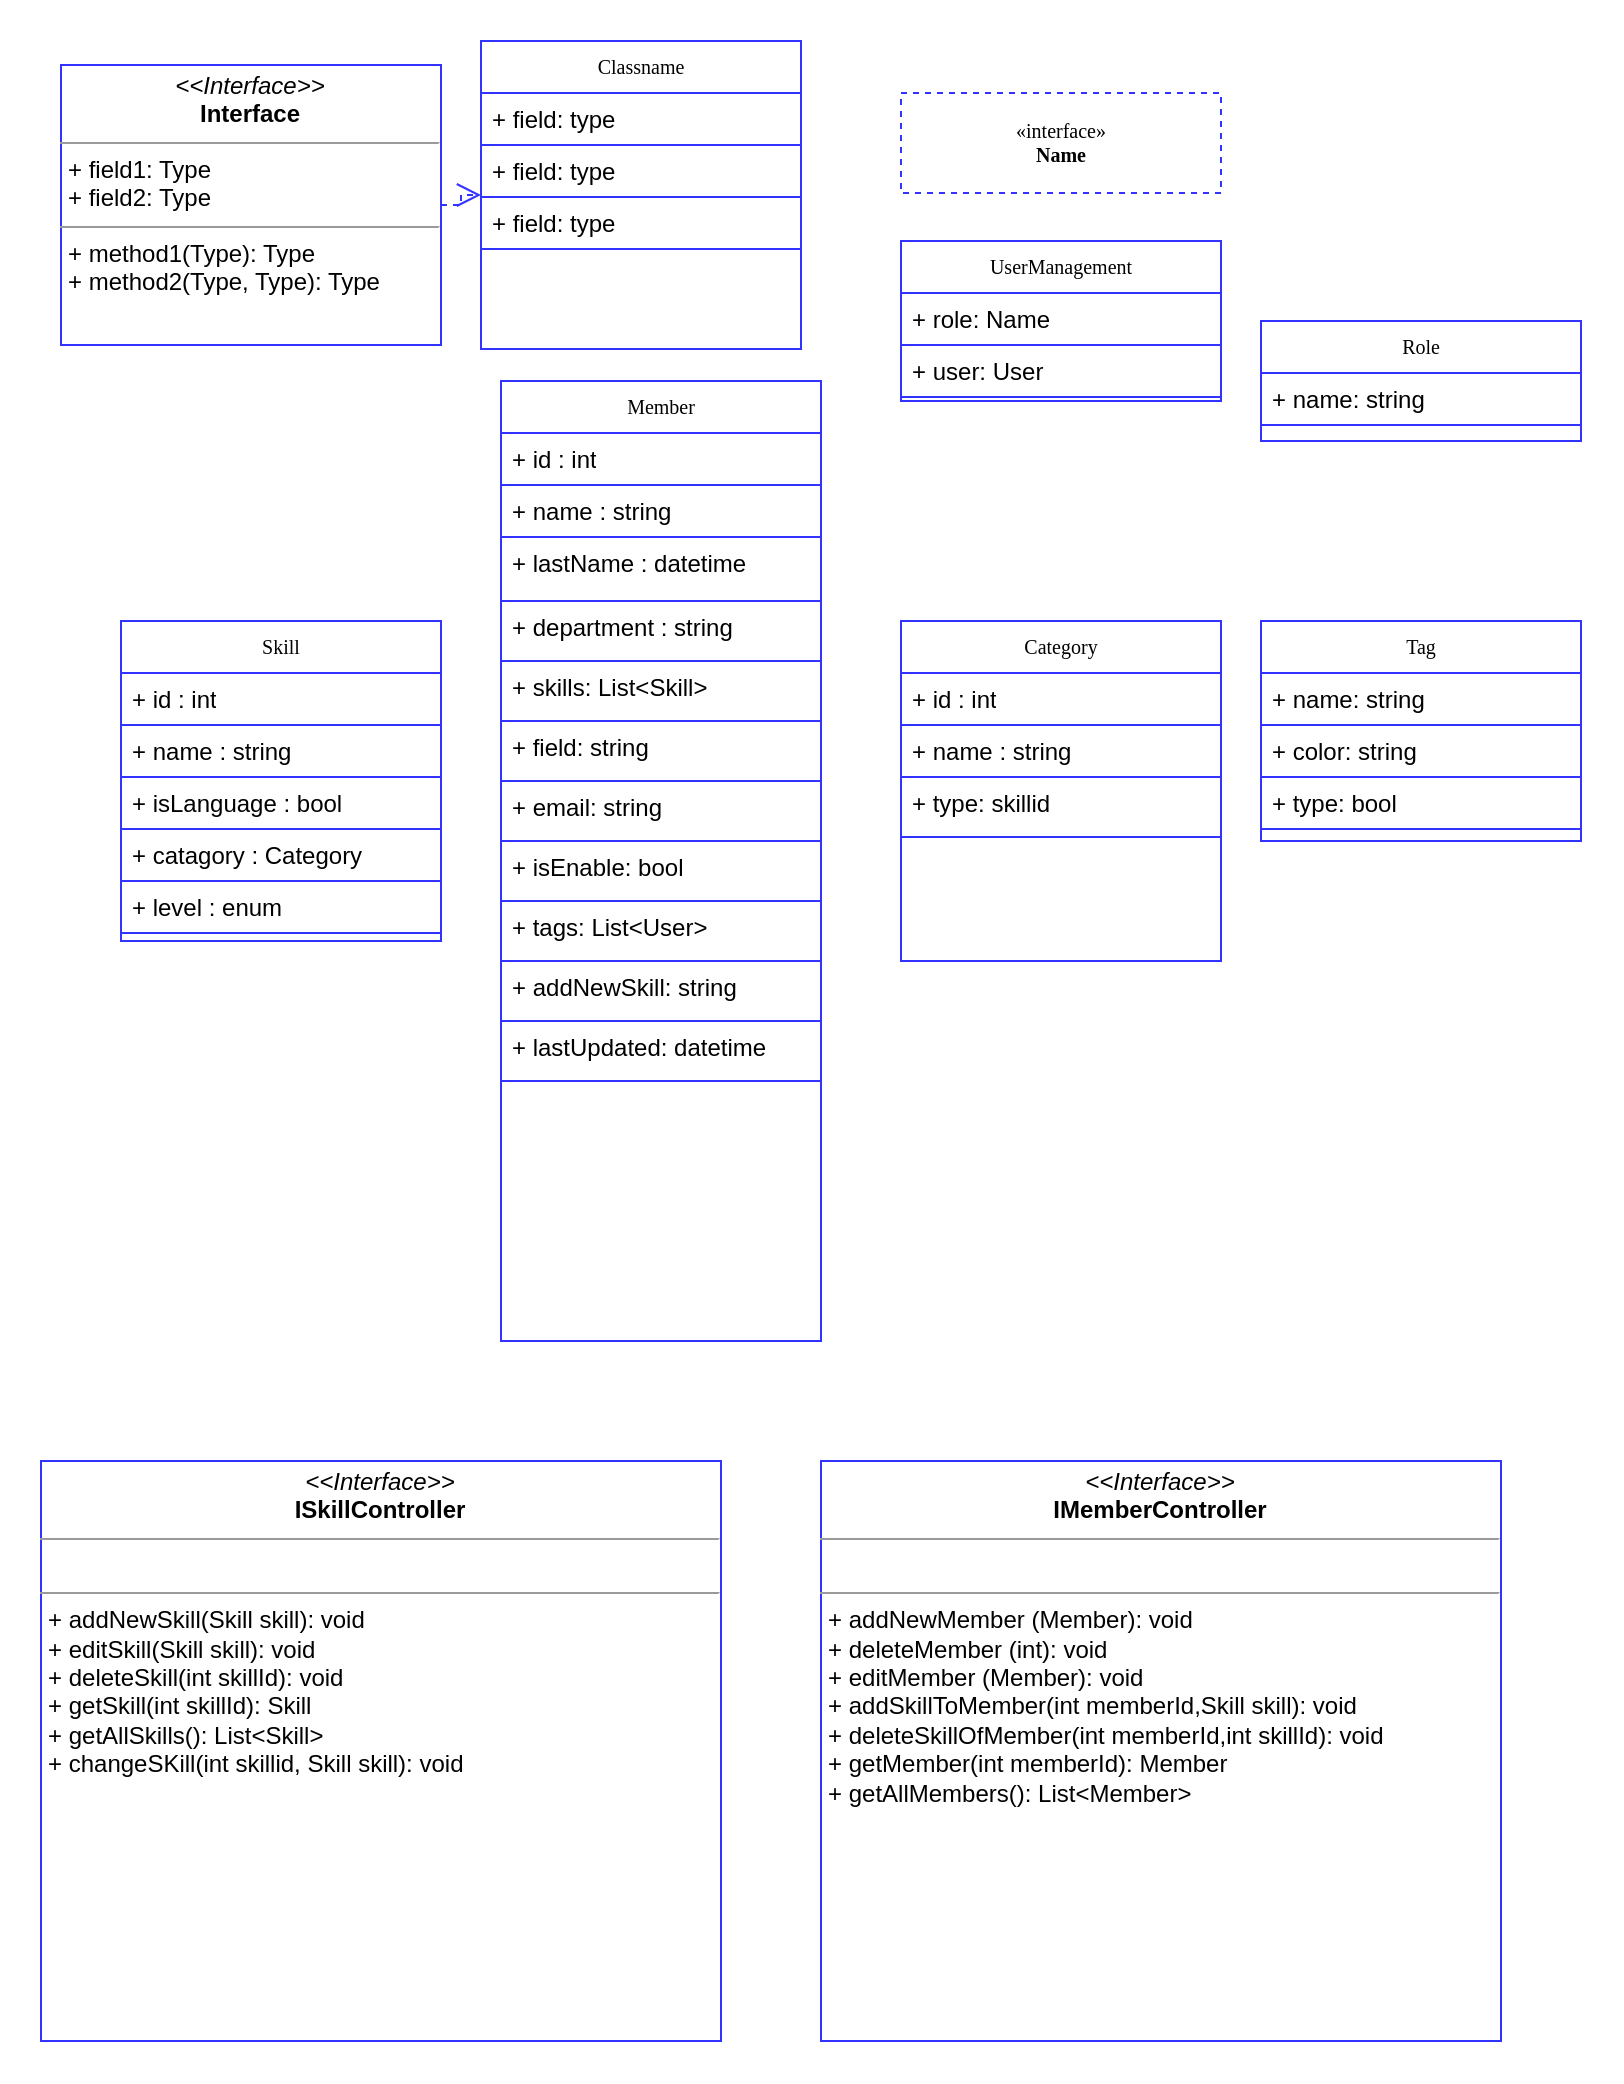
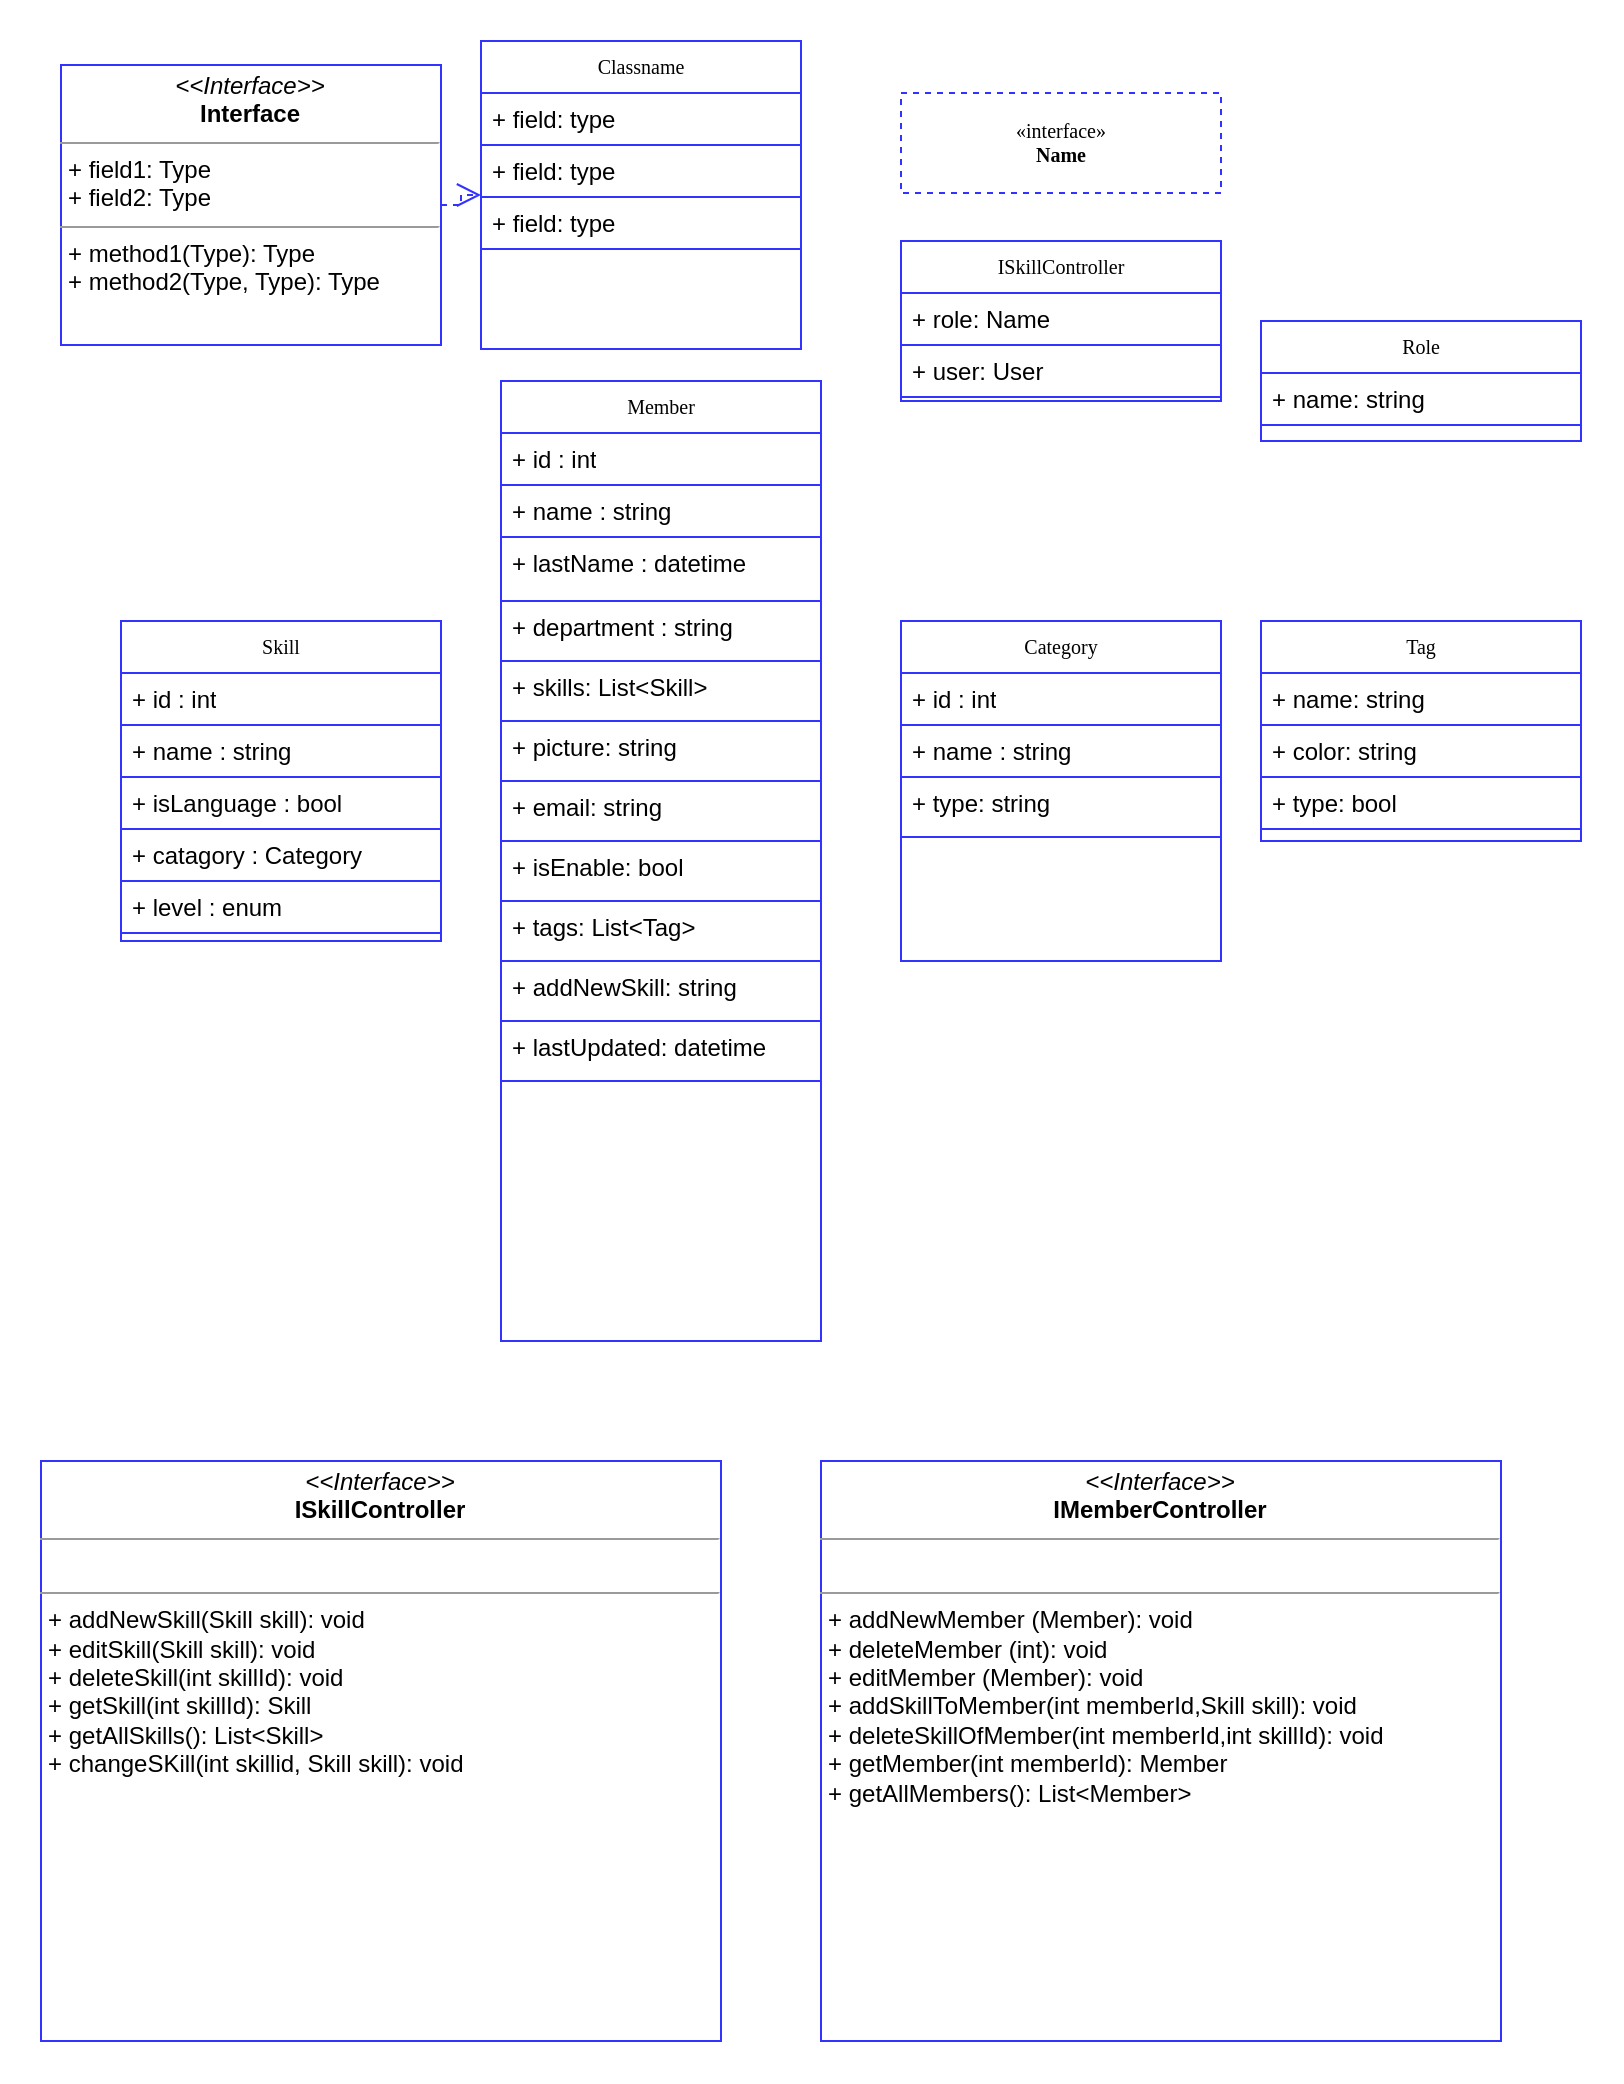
(1062, 267) -> (1062, 267)
(595, 749) -> (612, 749)
(992, 805) -> (995, 805)
(621, 929) -> (615, 929)
